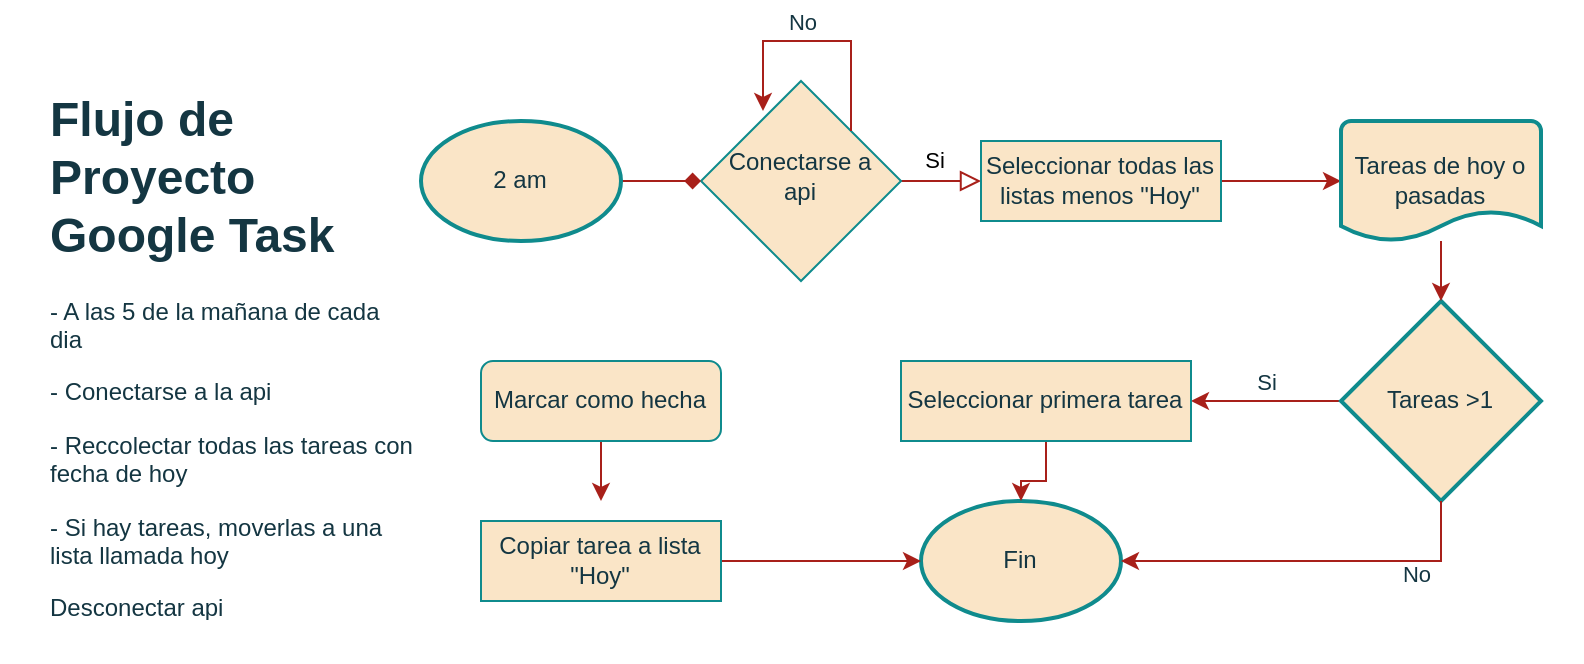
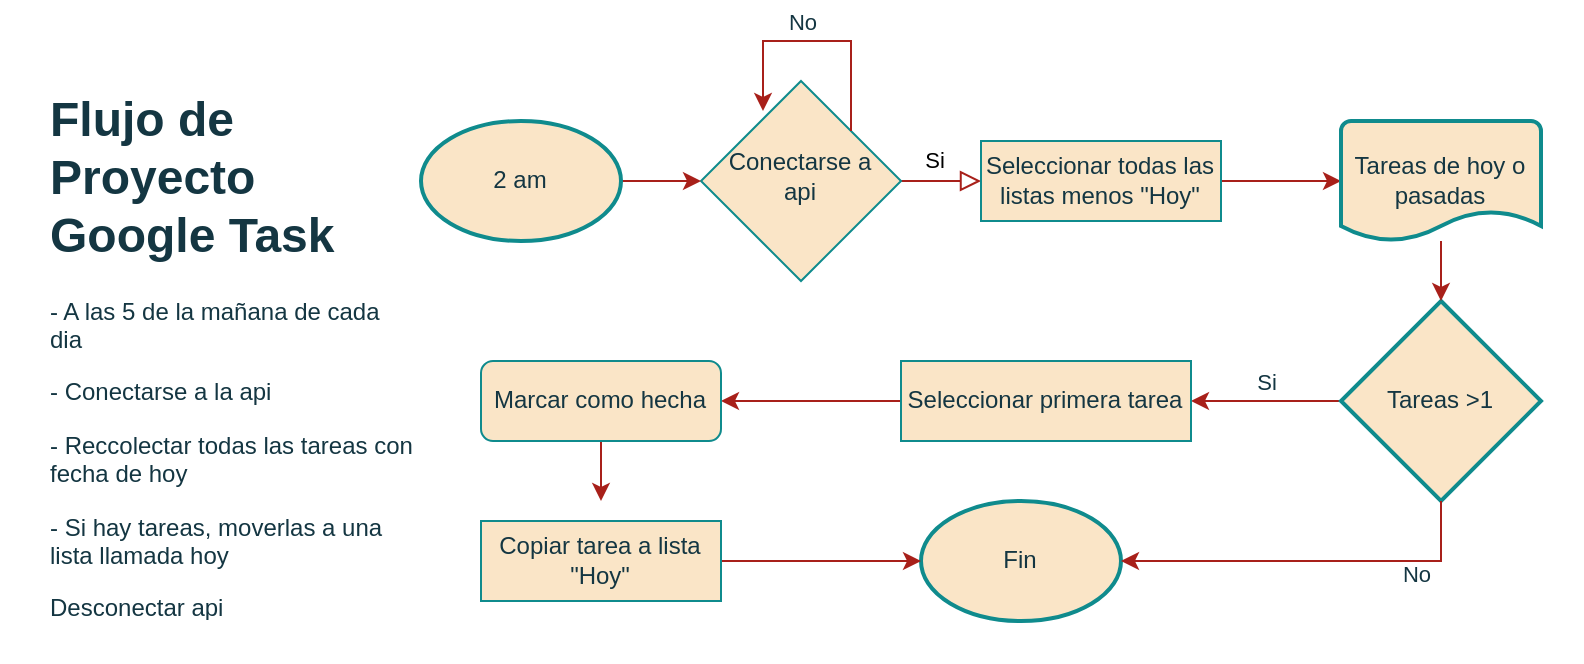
(684, 181) -> (685, 181)
(1046, 477) -> (818, 401)
